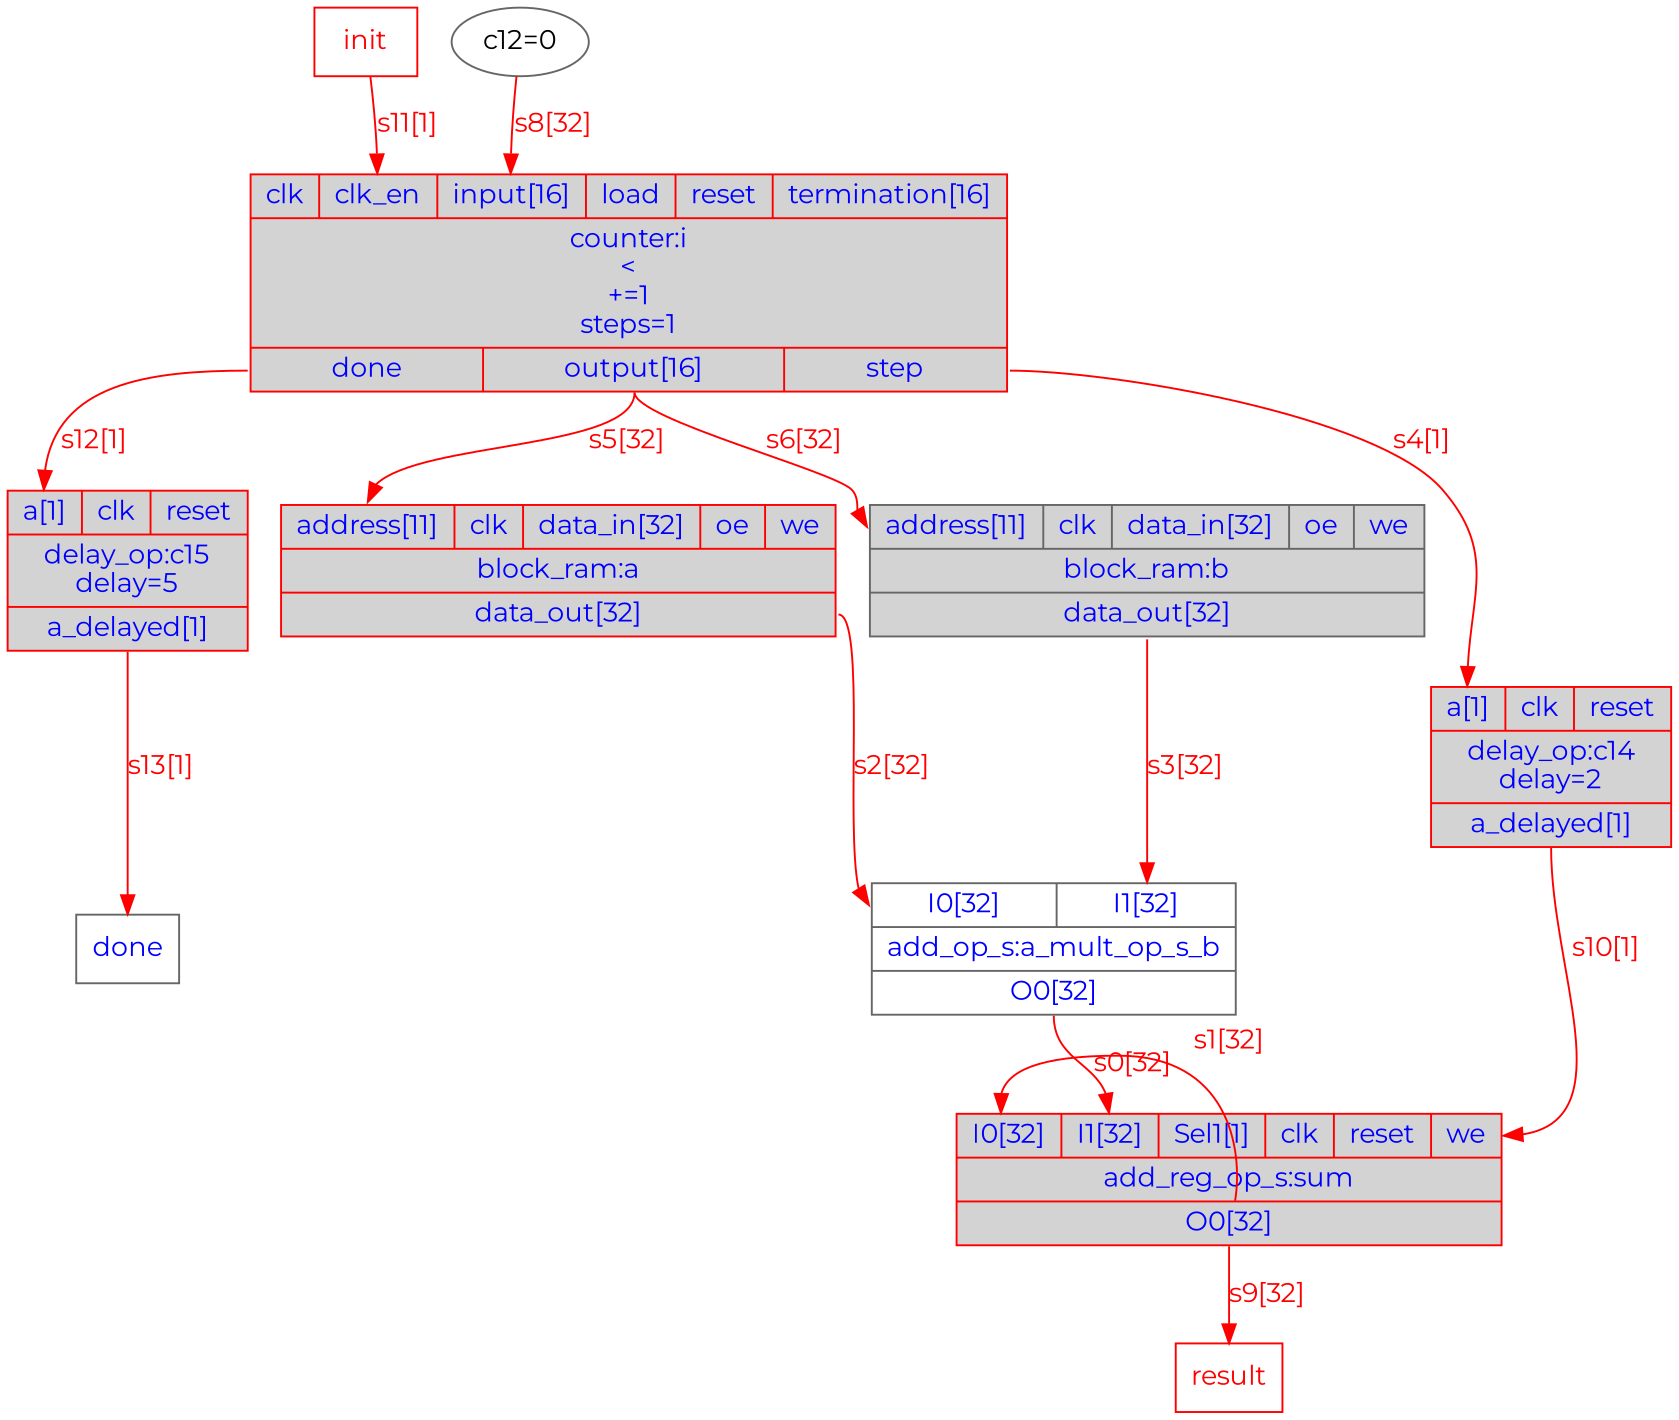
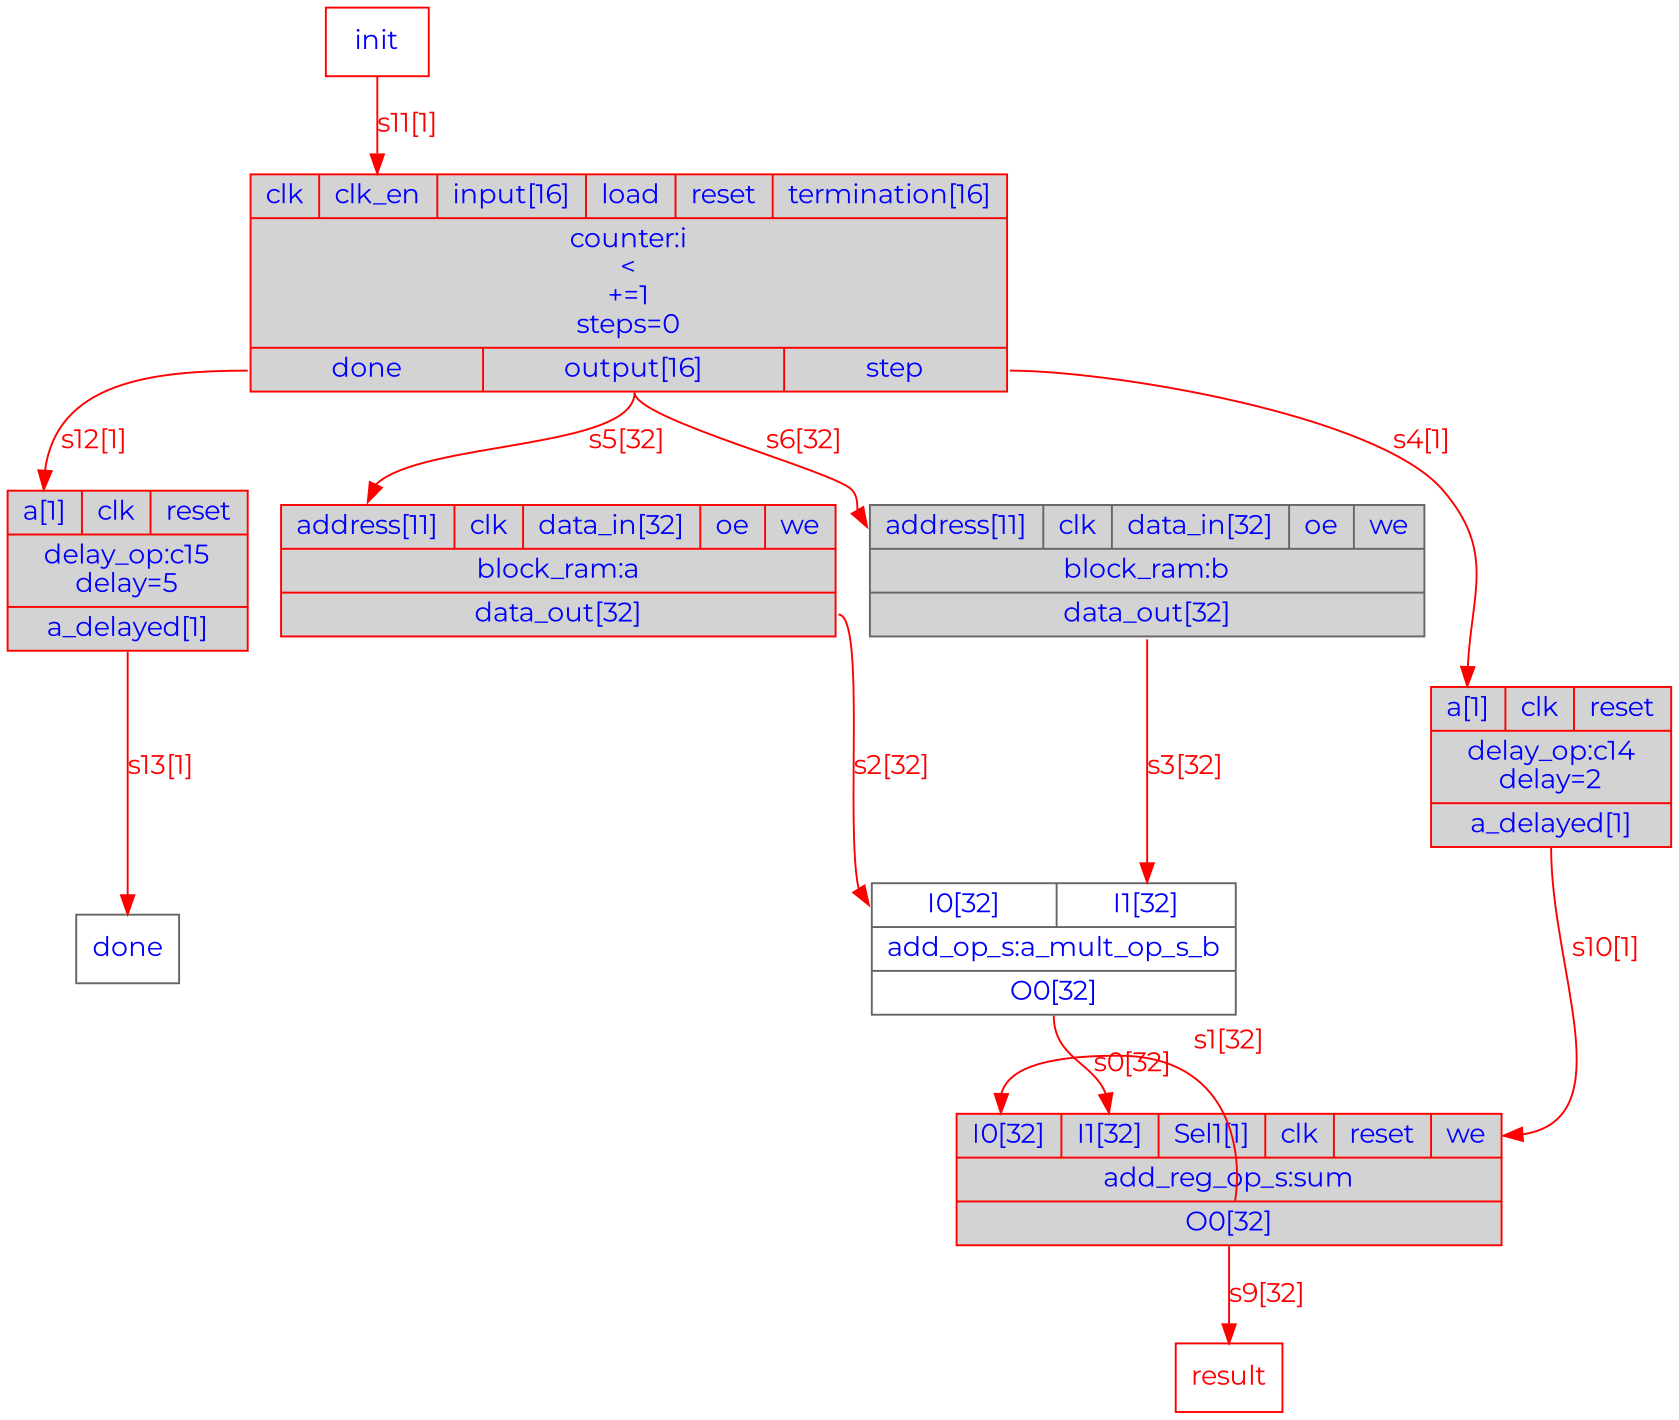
(366, 42) -> (377, 42)
(520, 42) -> none
(629, 325) -> (629, 325)
